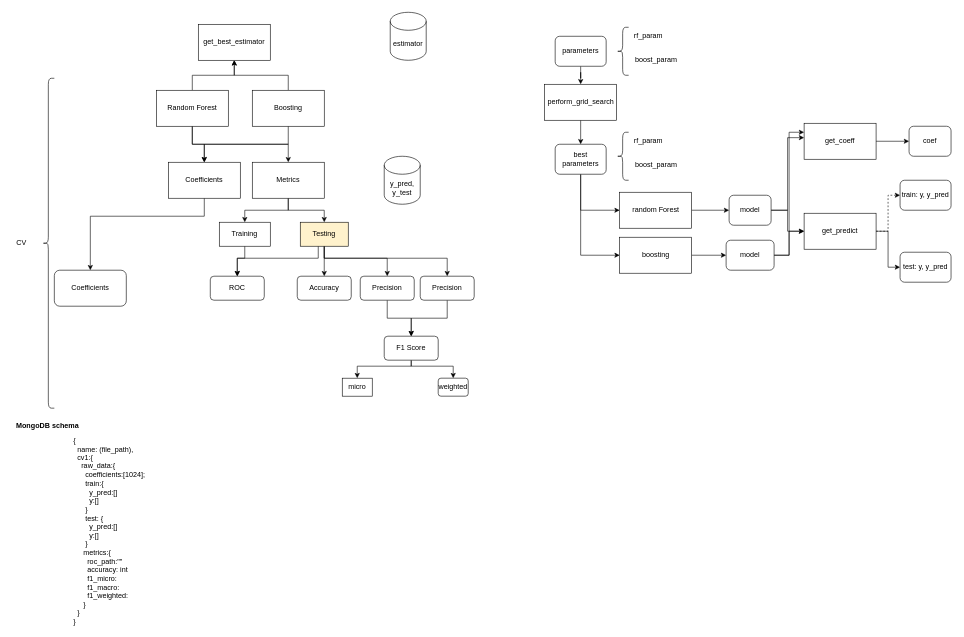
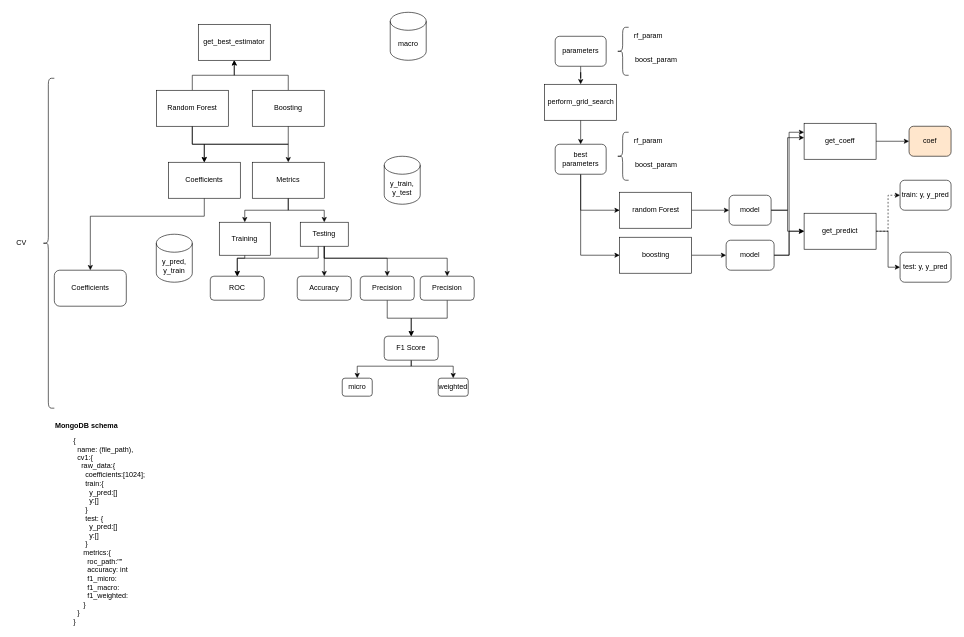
(408, 44) -> (408, 44)
(930, 141) -> (930, 141)
(402, 188) -> (402, 188)
(245, 234) -> (245, 239)
(324, 234) -> (324, 234)
none -> (174, 258)
(357, 387) -> (357, 387)
(48, 426) -> (87, 426)
